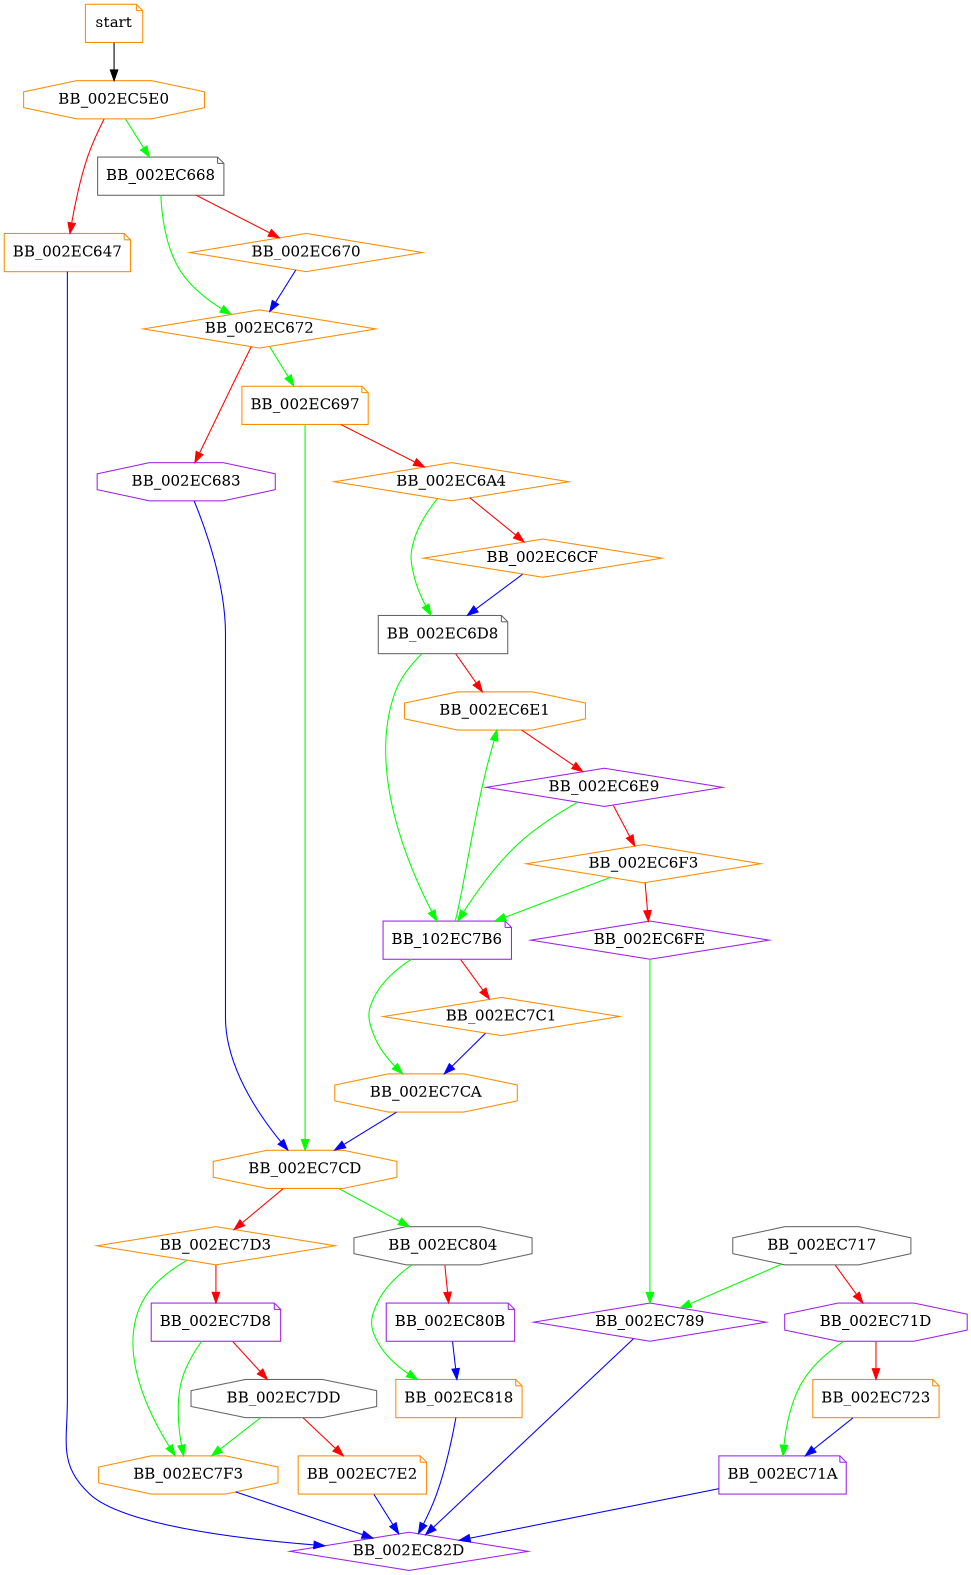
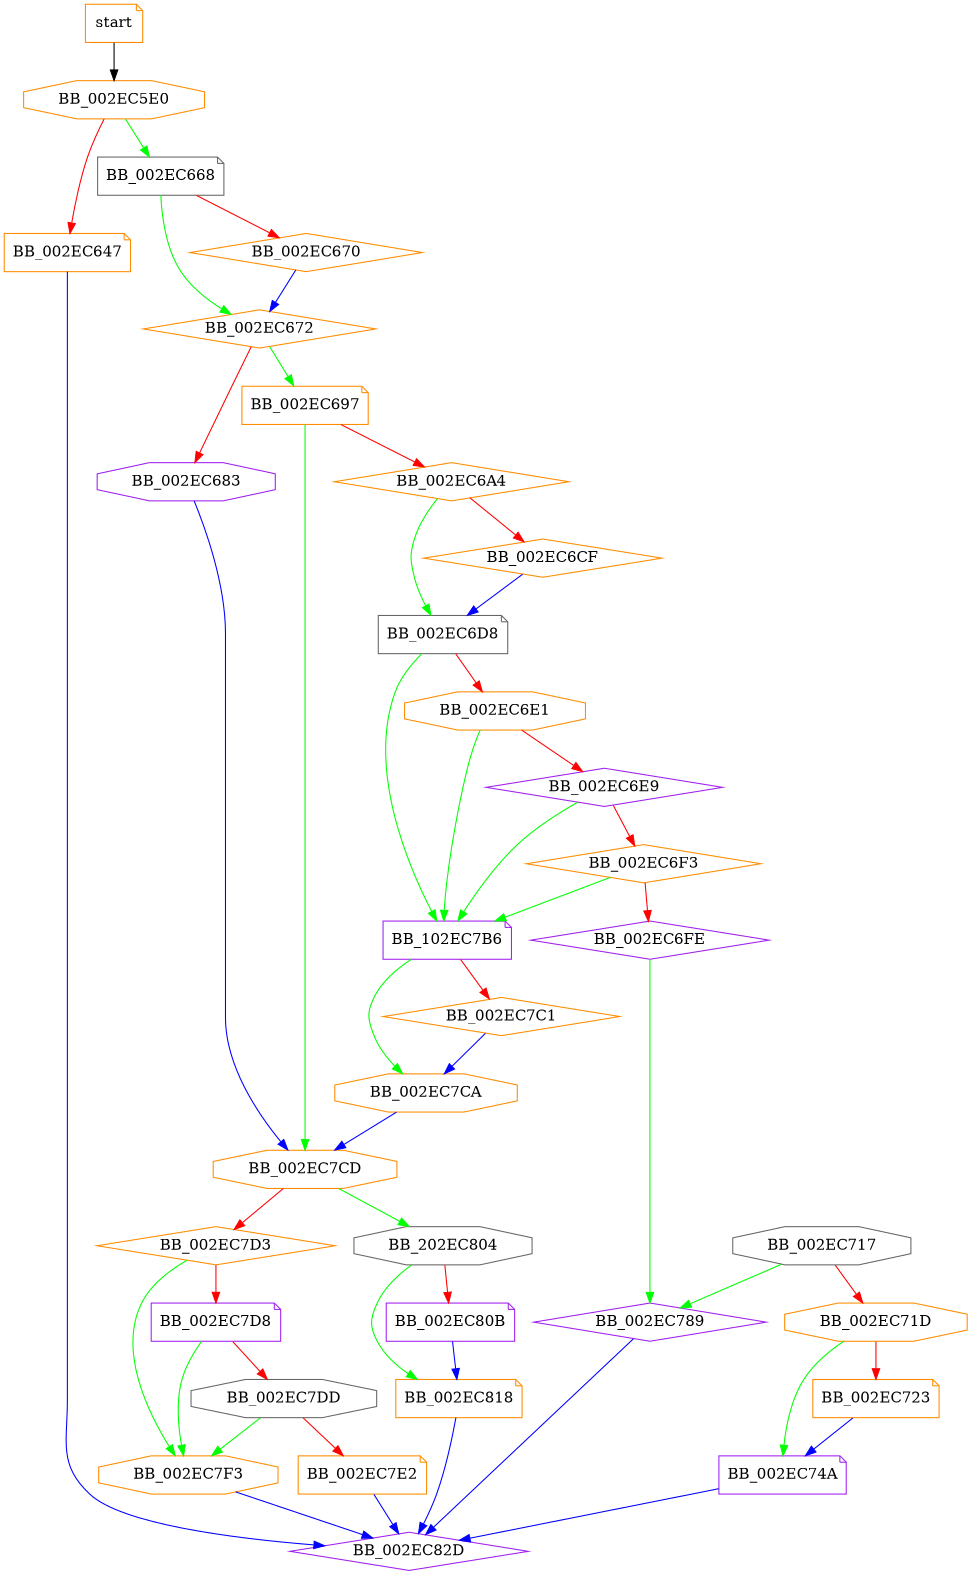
(473, 830) -> (457, 819)
(443, 1246) -> (443, 1246)
(876, 1322) -> (876, 1322)
(783, 1475) -> (783, 1475)
